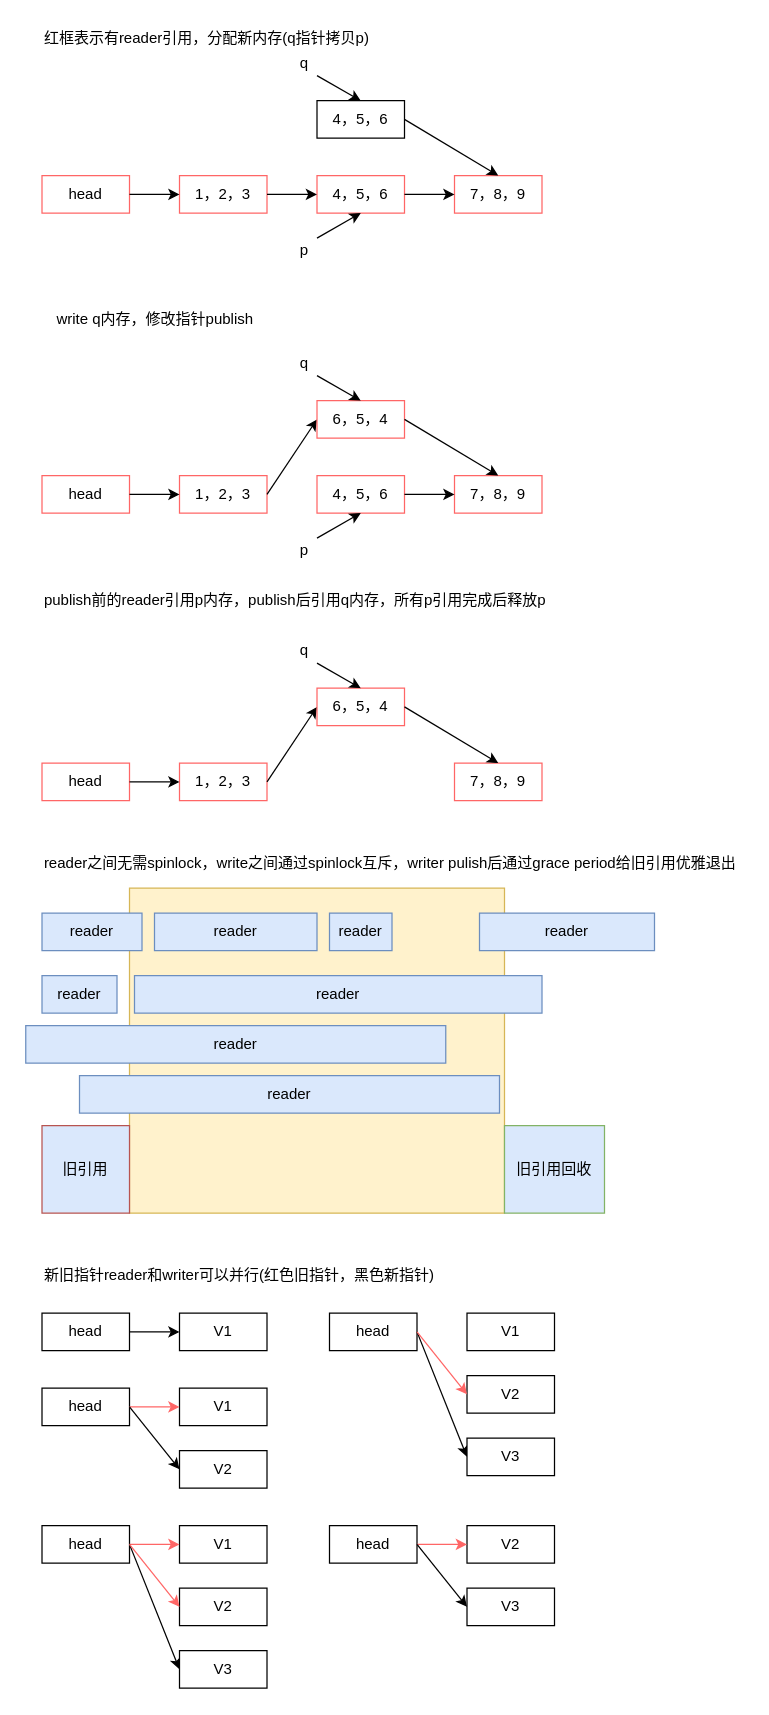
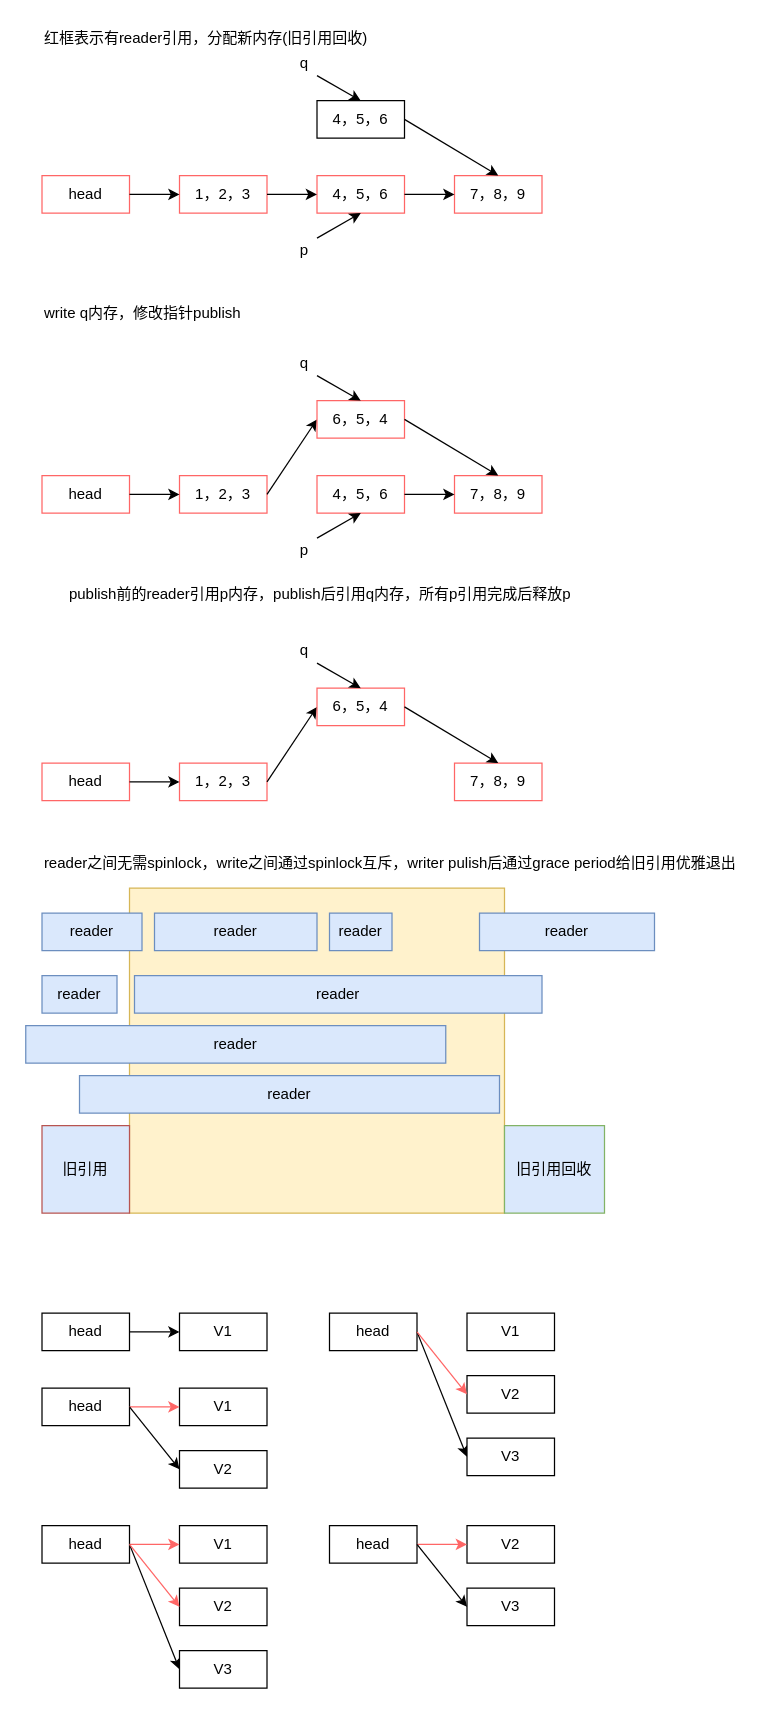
(214, 38) -> (213, 38)
(304, 319) -> (292, 313)
(298, 601) -> (323, 594)
(298, 1276) -> none
